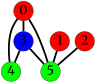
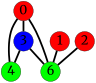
(51, 72) -> (51, 72)
